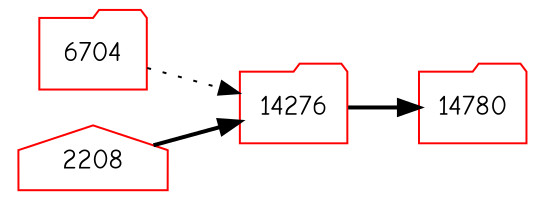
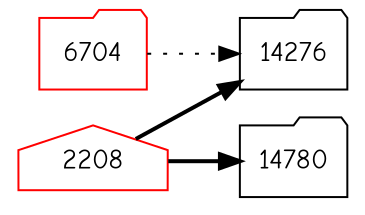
(294, 107) -> (294, 54)
(373, 107) -> (194, 161)
(473, 107) -> (294, 161)
